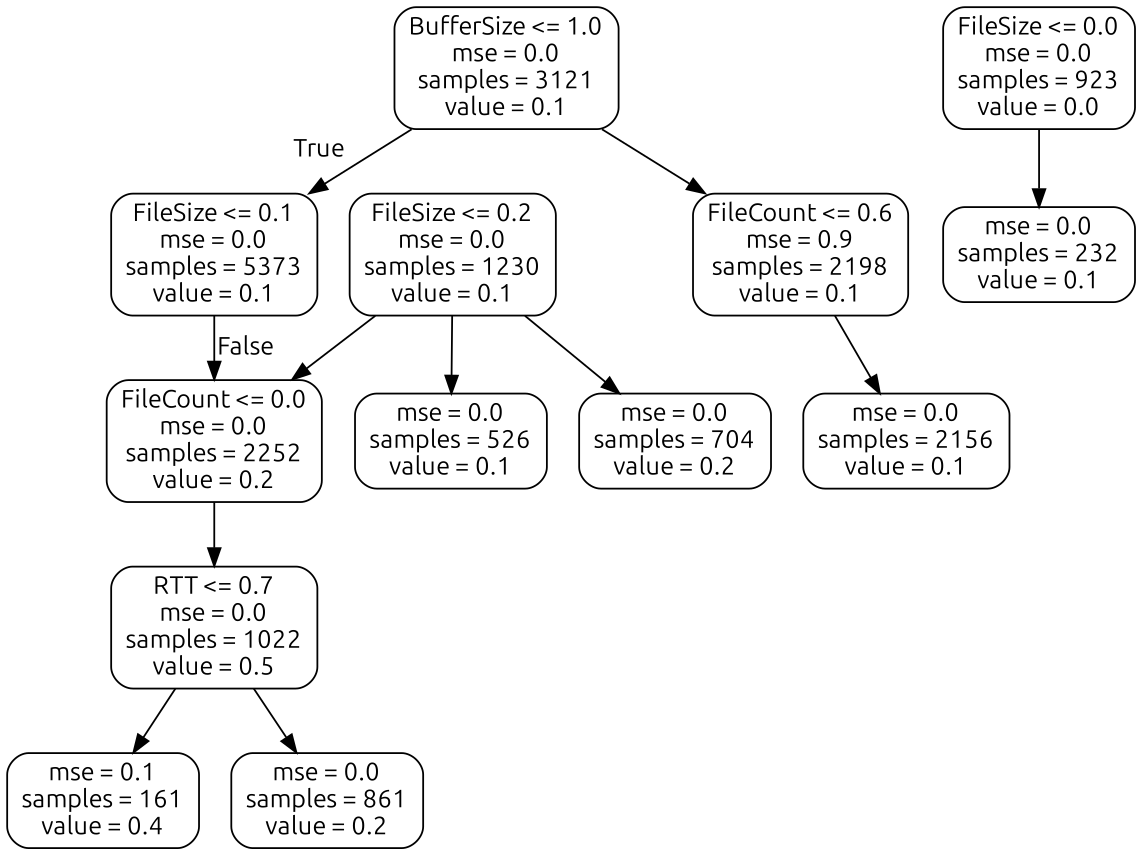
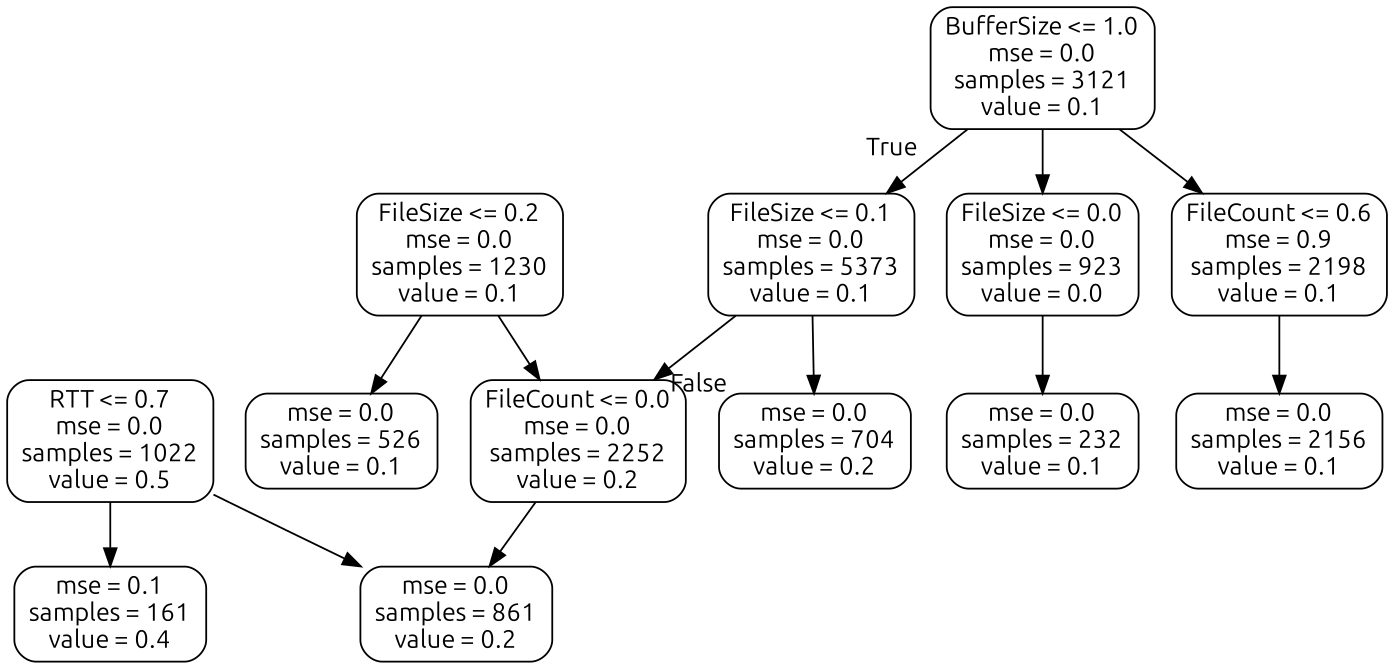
none -> (1043, 152)
(565, 349) -> (813, 346)
(214, 525) -> (518, 527)
